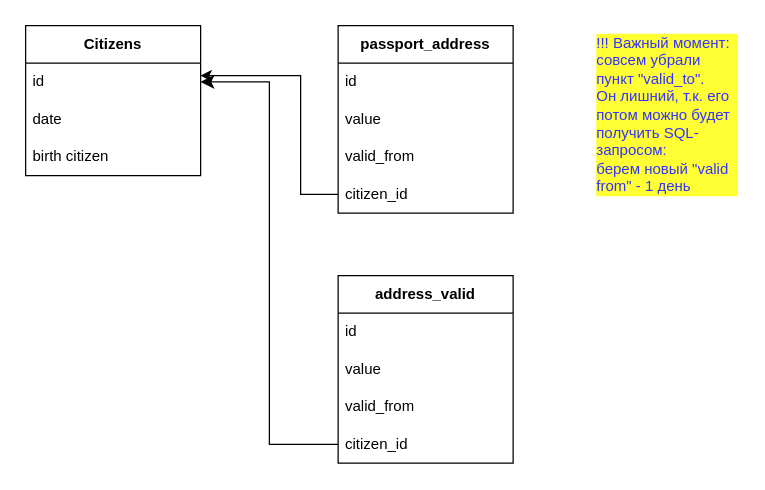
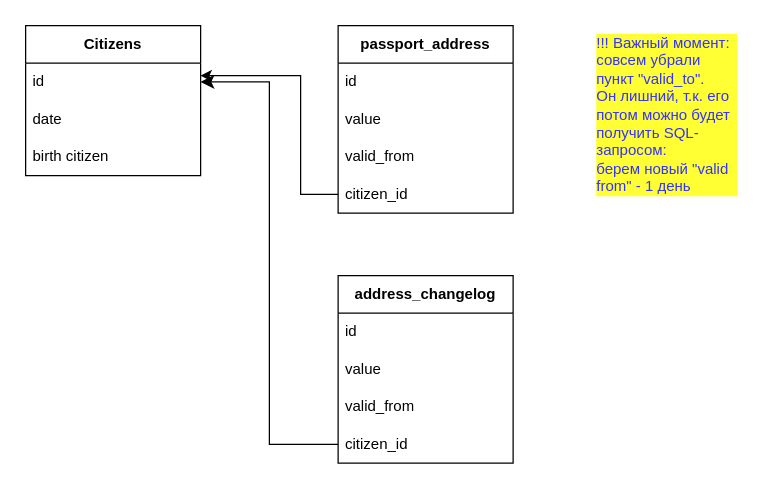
(426, 294) -> (426, 294)
